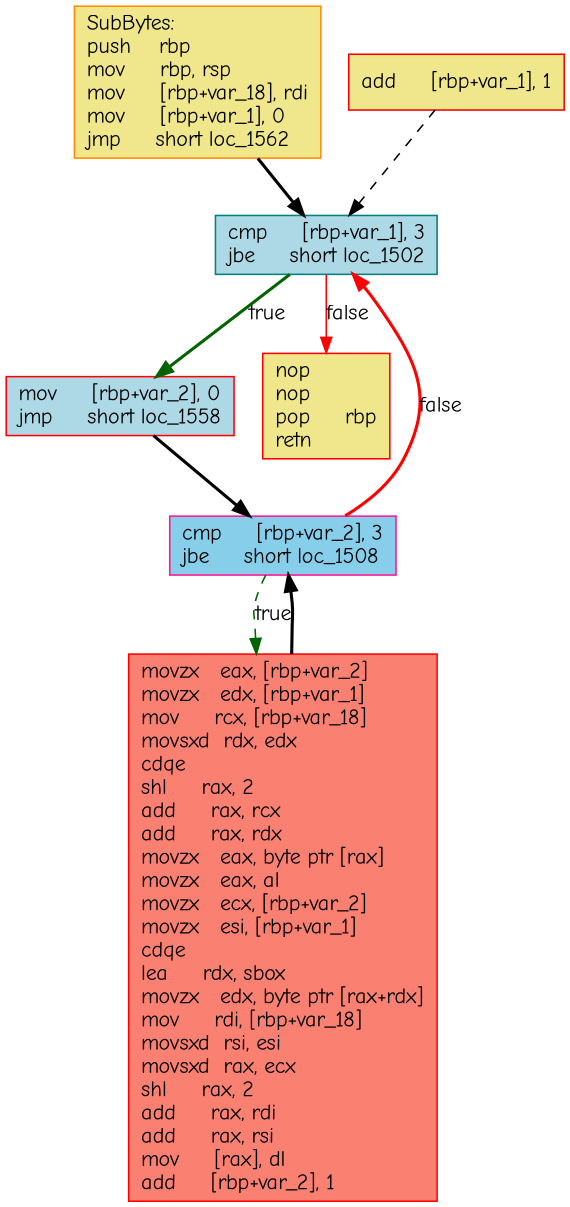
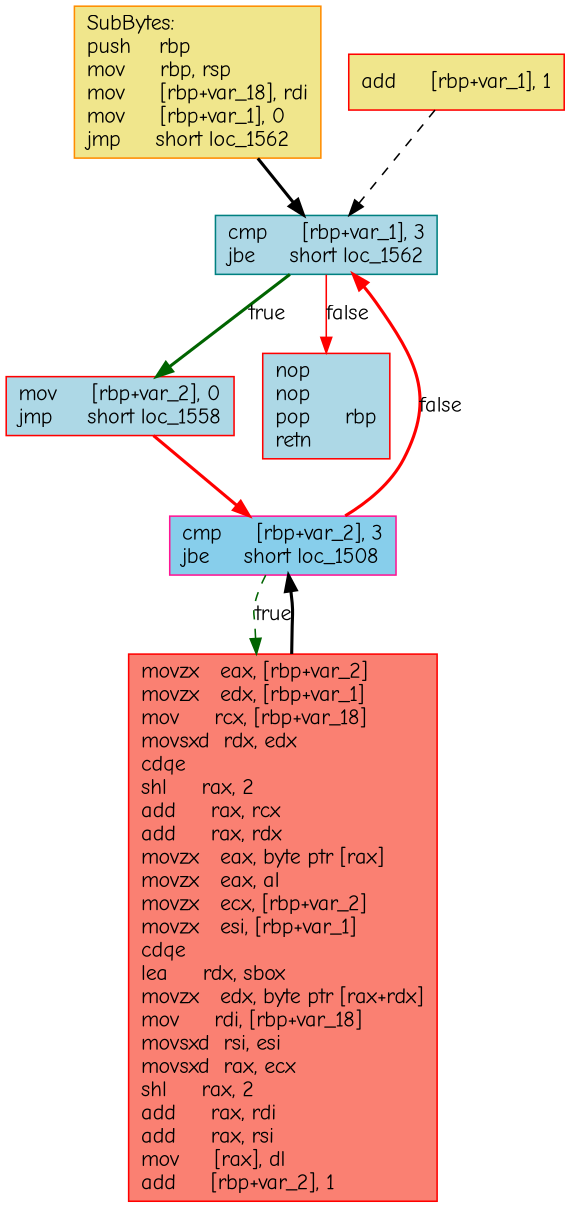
(326, 245) -> (326, 245)
(326, 406) -> (326, 406)
(195, 470) -> (195, 470)
